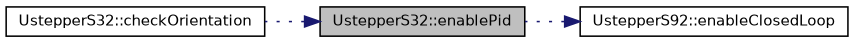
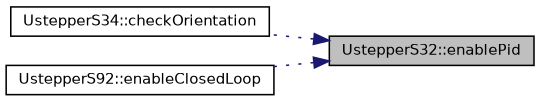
(135, 22) -> (140, 22)
(545, 22) -> (294, 65)
